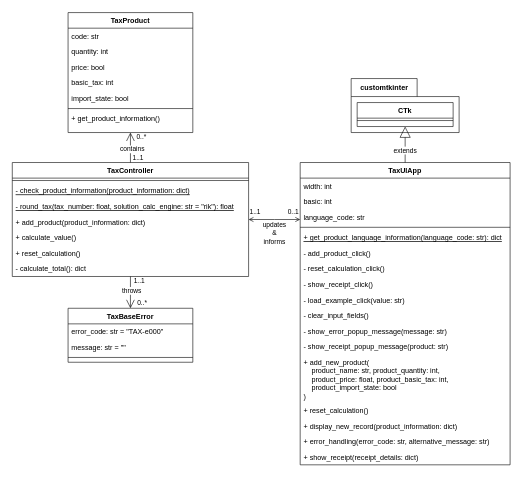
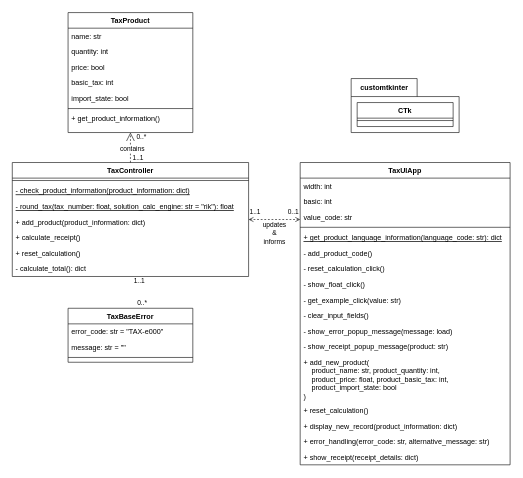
(88, 36) -> (88, 36)
(131, 139) -> (131, 139)
(405, 150) -> none
(337, 217) -> (331, 217)
(273, 219) -> (273, 219)
(50, 238) -> (54, 238)
(343, 253) -> (343, 253)
(344, 284) -> (340, 284)
(131, 293) -> none
(361, 300) -> (360, 300)
(381, 331) -> (383, 331)
